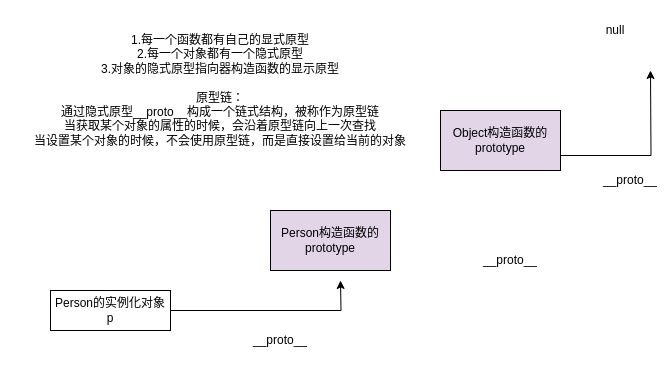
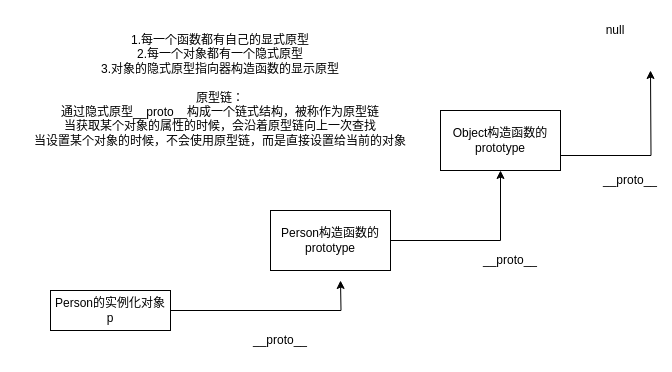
(501, 141) -> (501, 141)
(331, 241) -> (331, 241)
none -> (477, 241)
